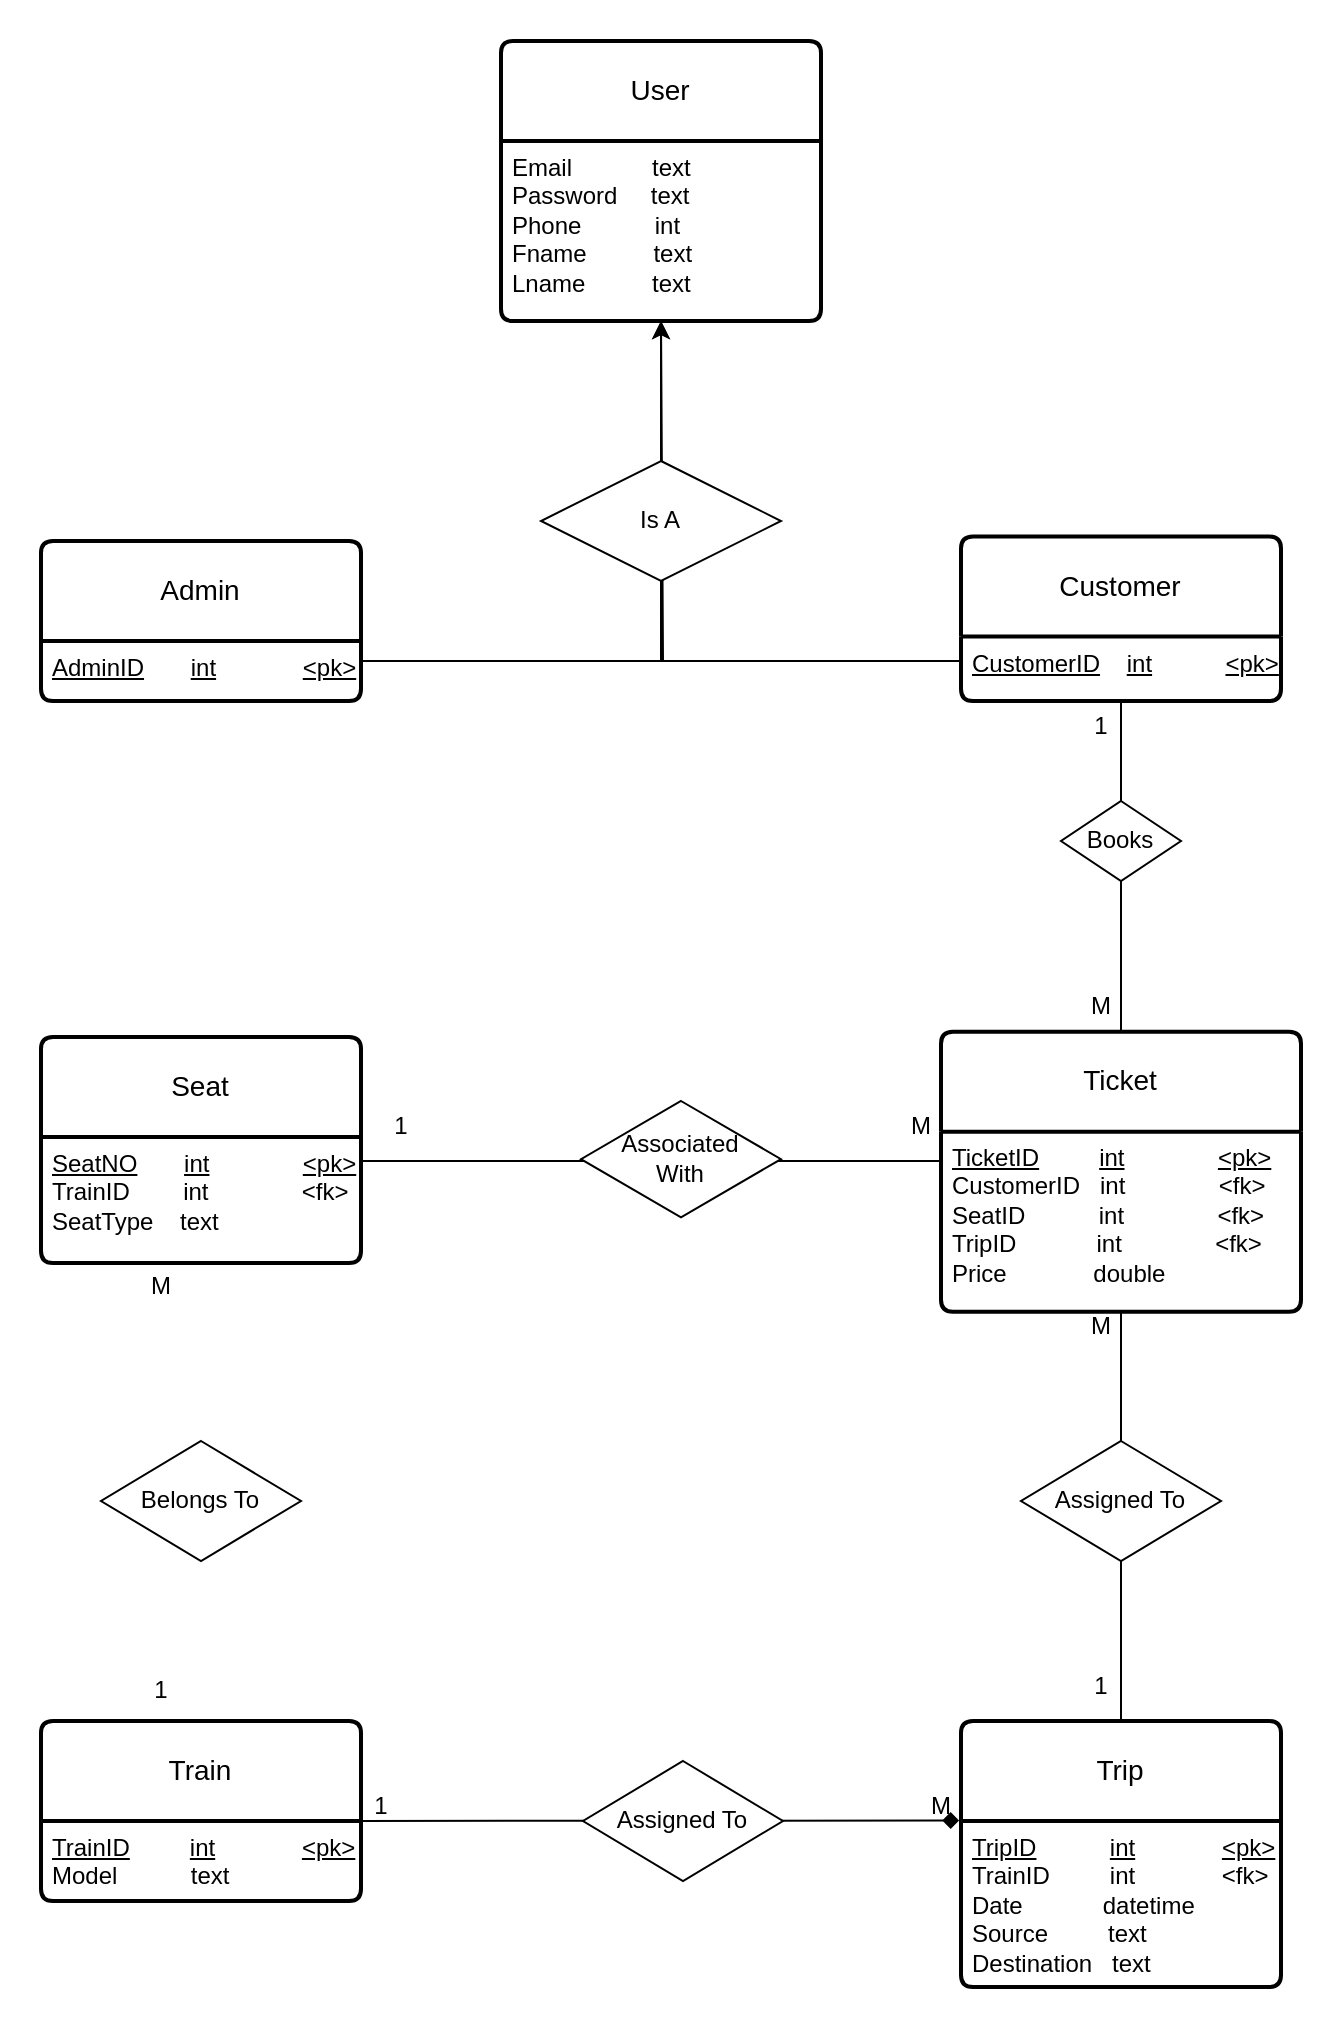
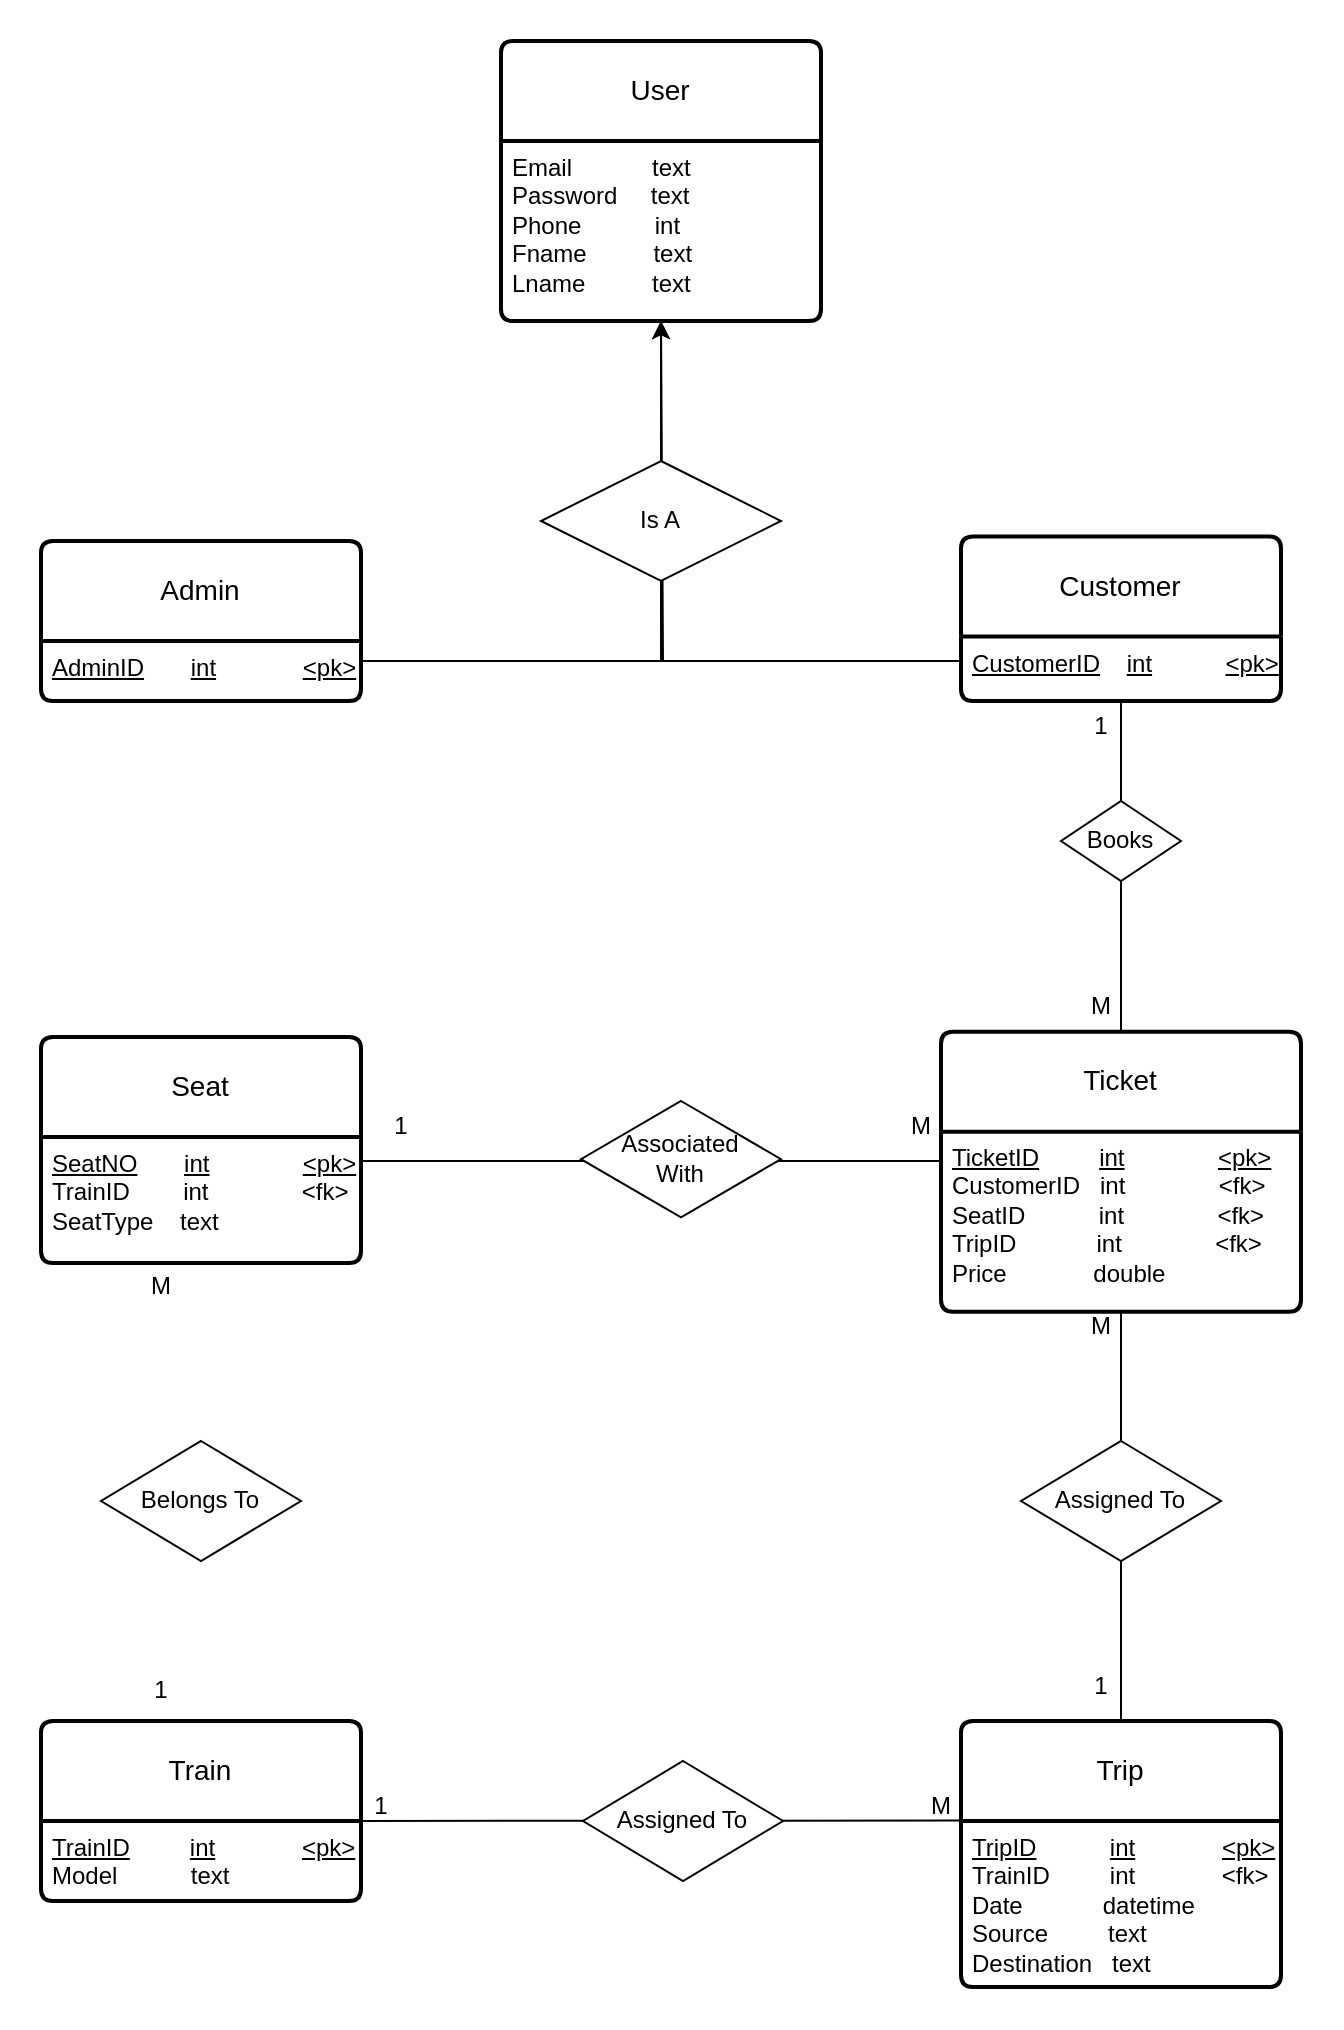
(943, 1821) -> (950, 1820)
